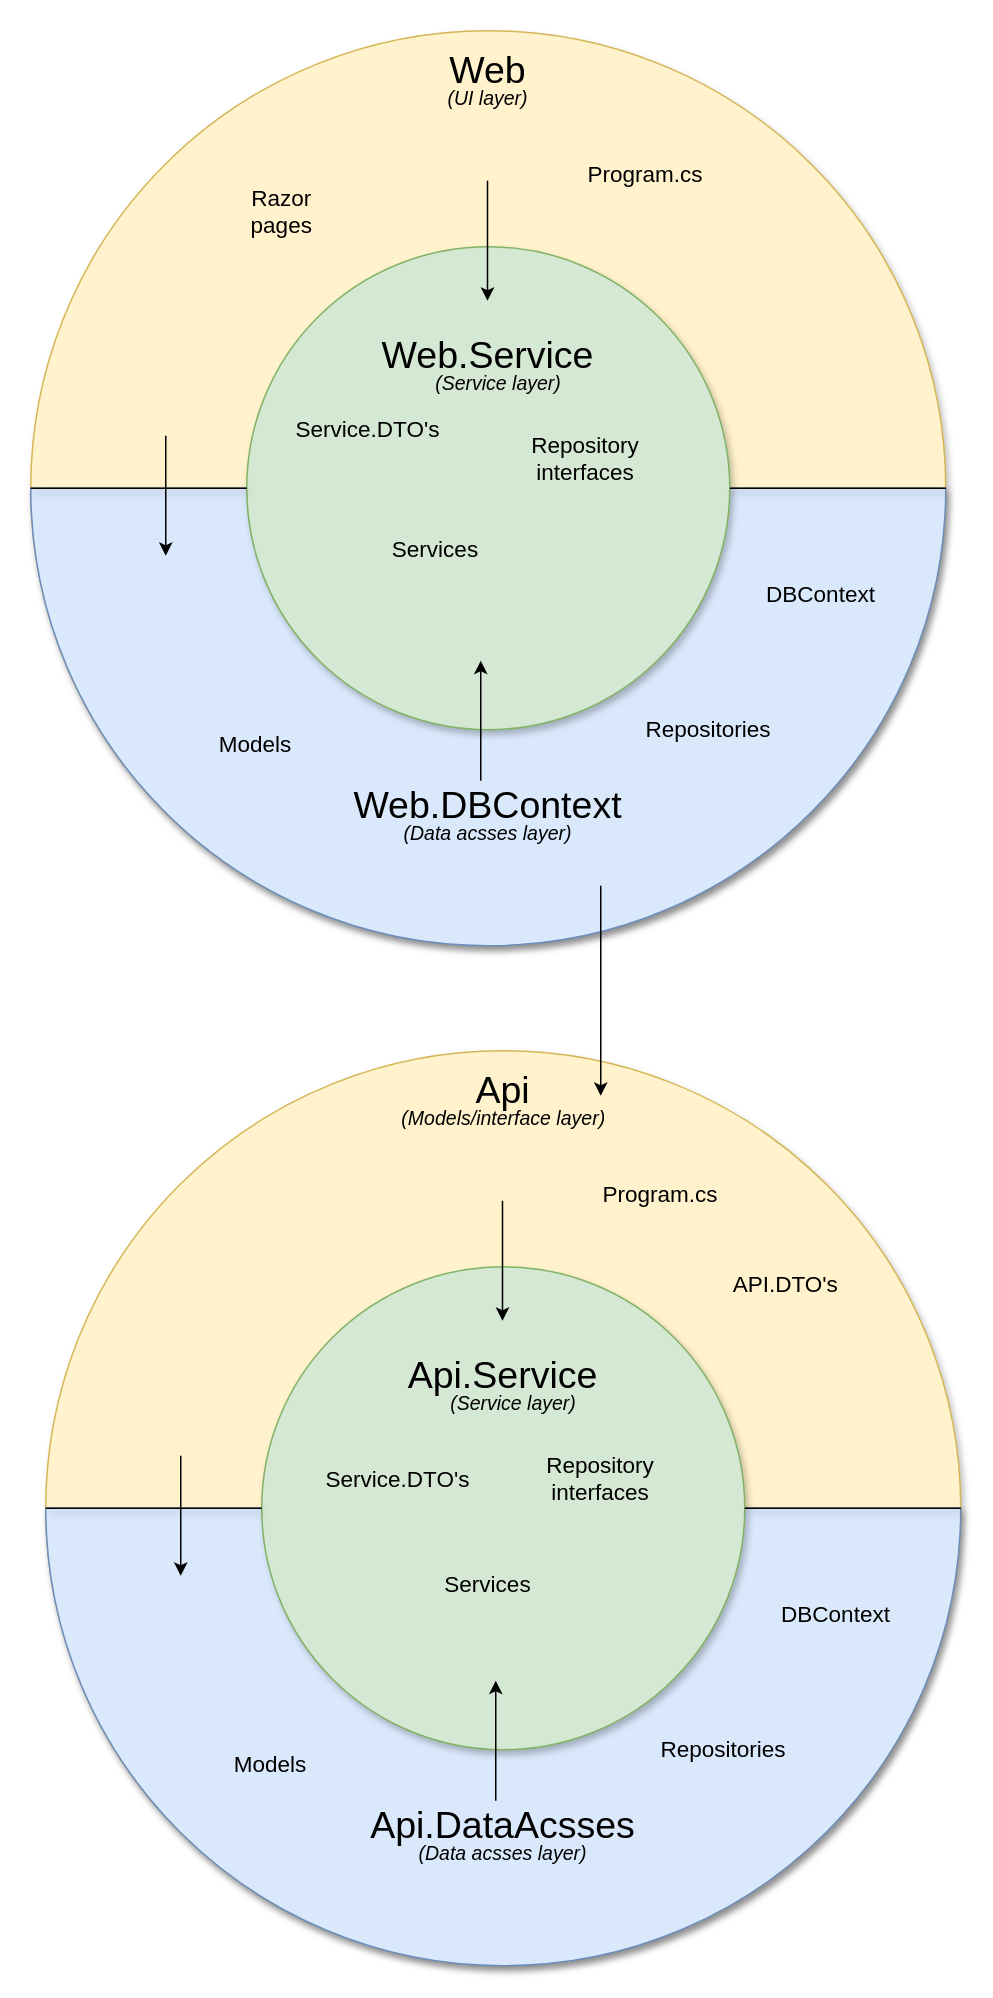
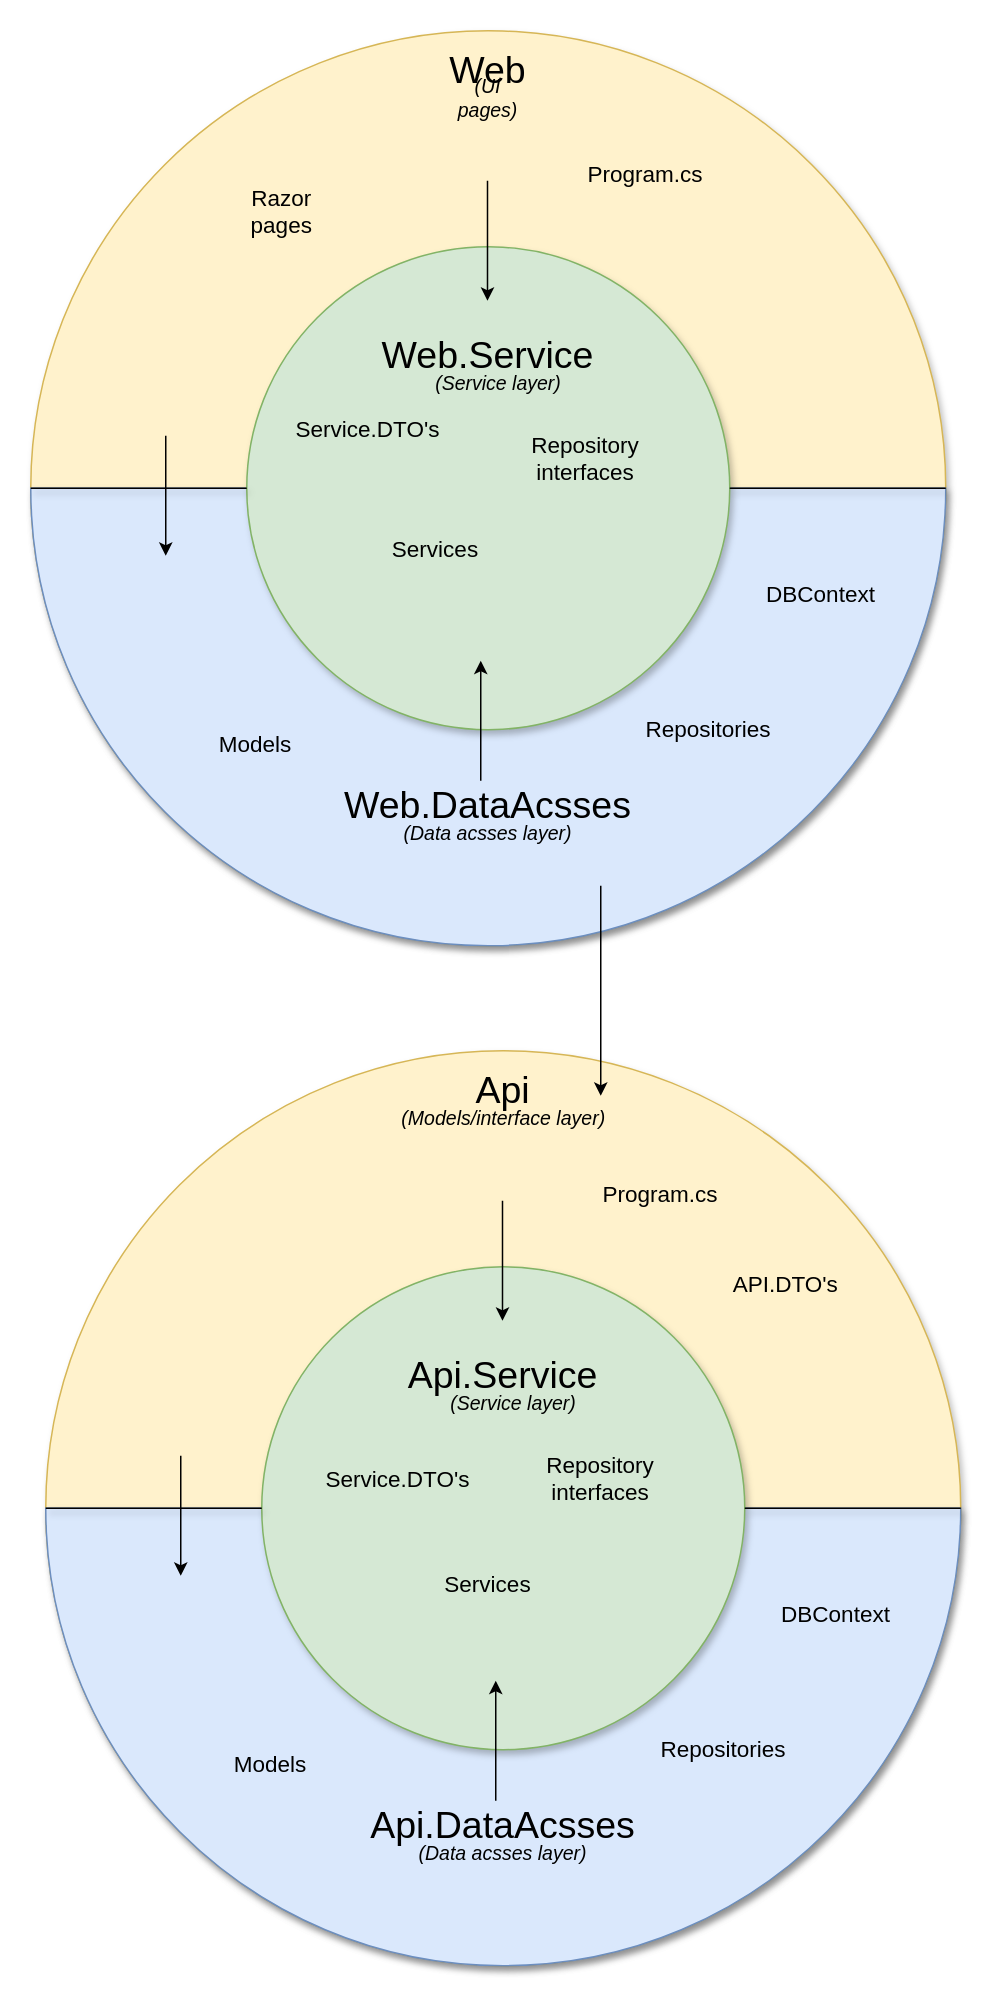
(488, 98) -> (488, 98)
(488, 803) -> (488, 803)
